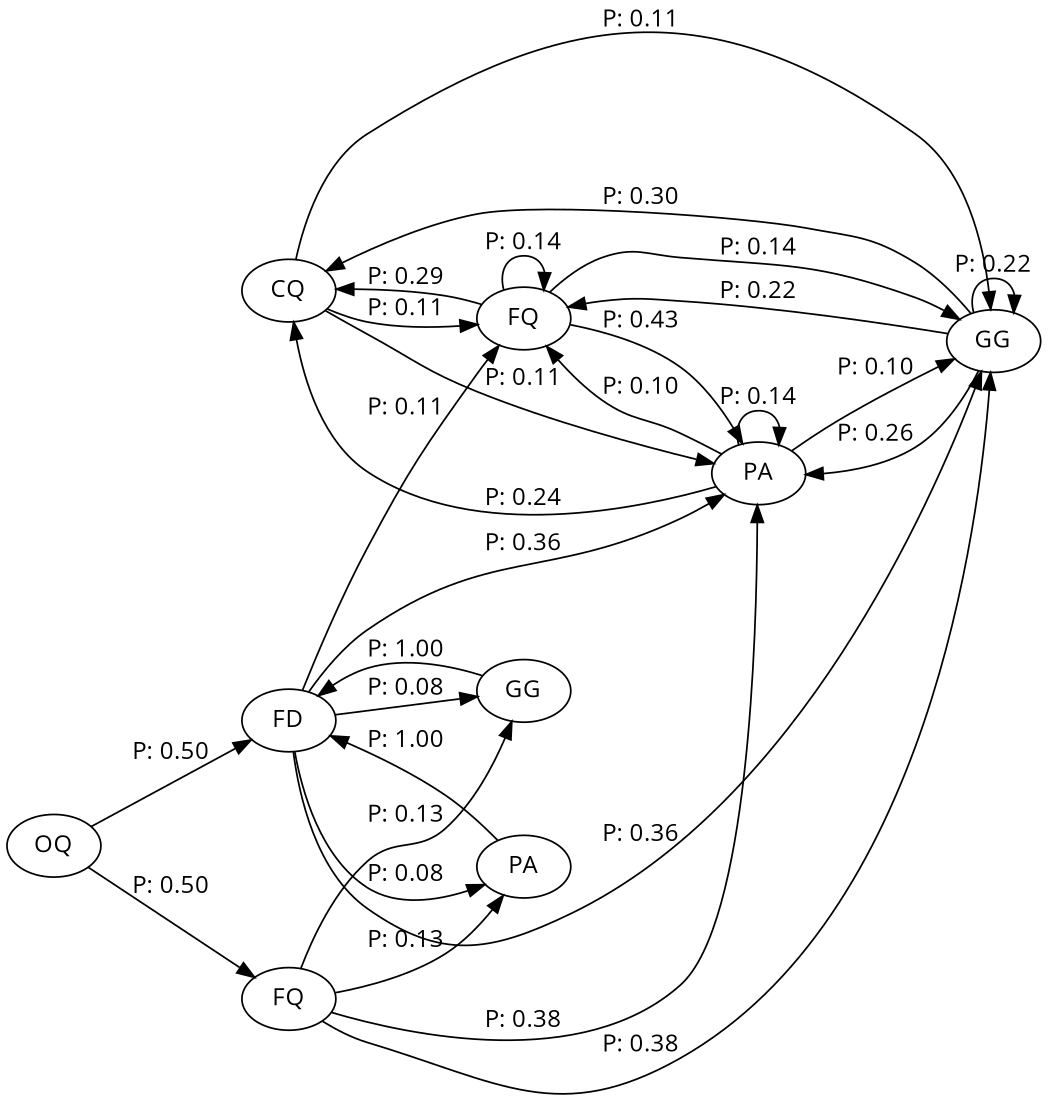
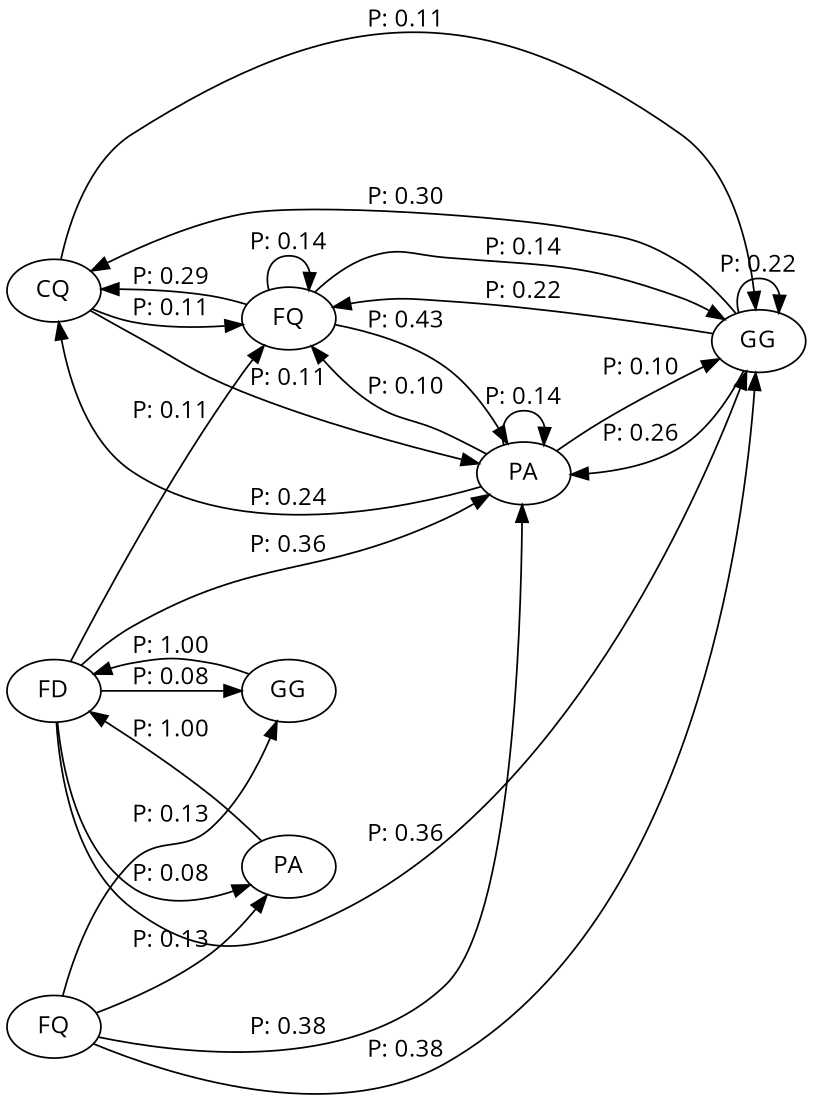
(54, 846) -> none
